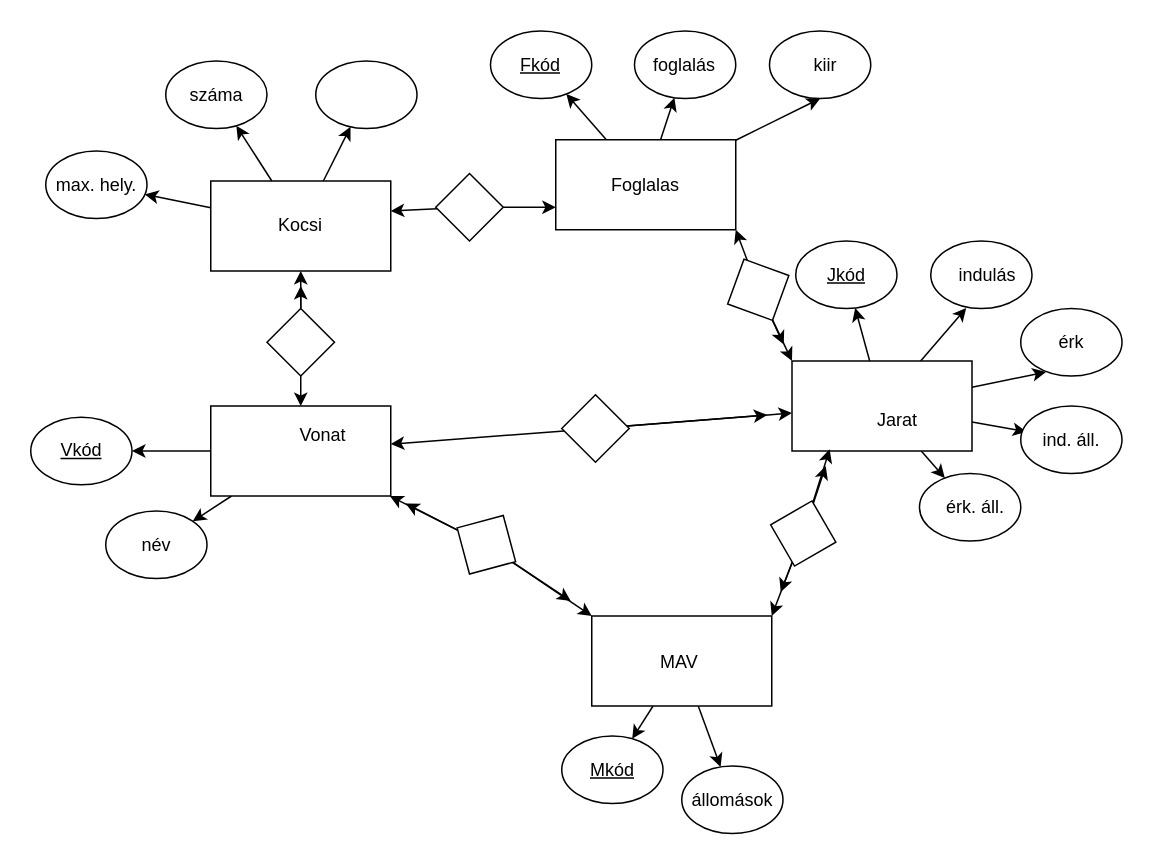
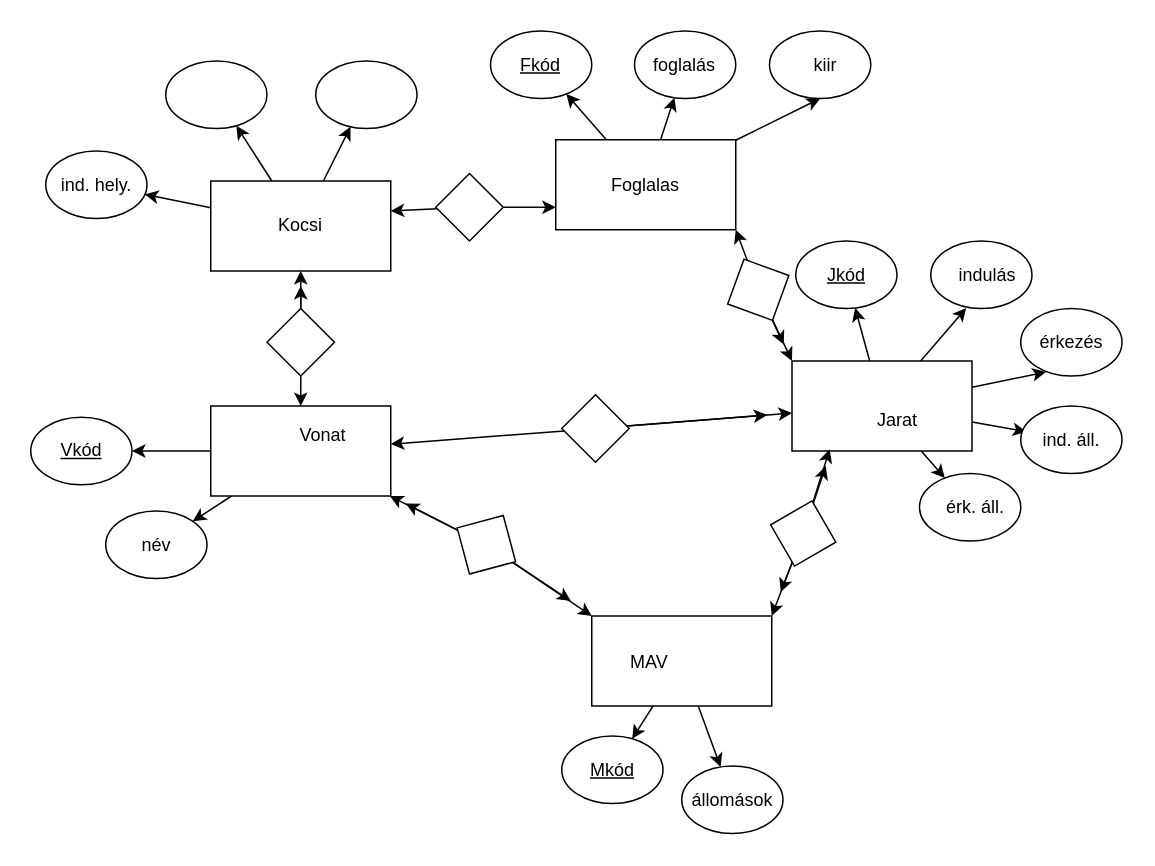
(216, 95) -> none
(97, 185) -> (97, 185)
(1072, 343) -> (1072, 343)
(712, 661) -> (682, 661)
